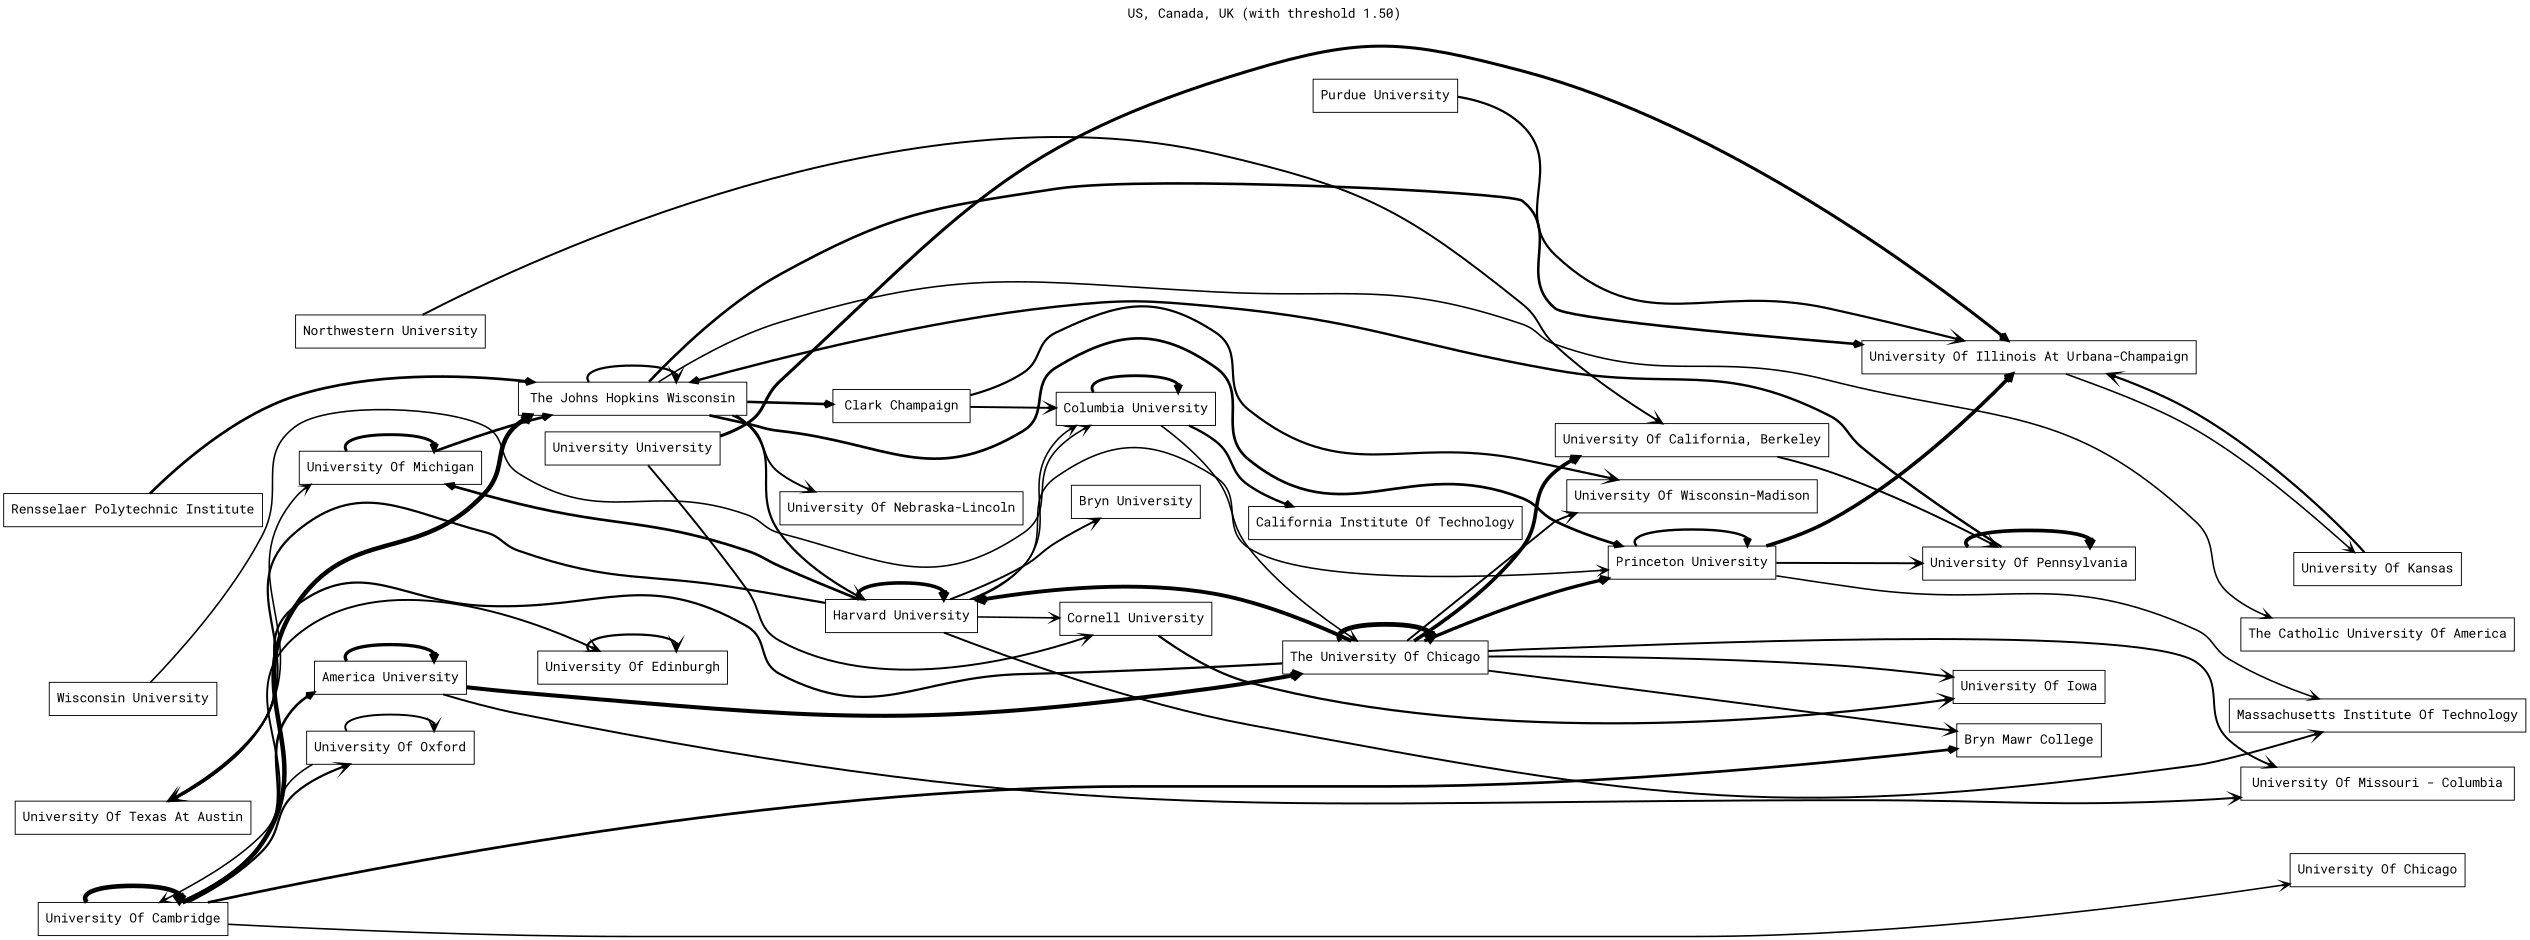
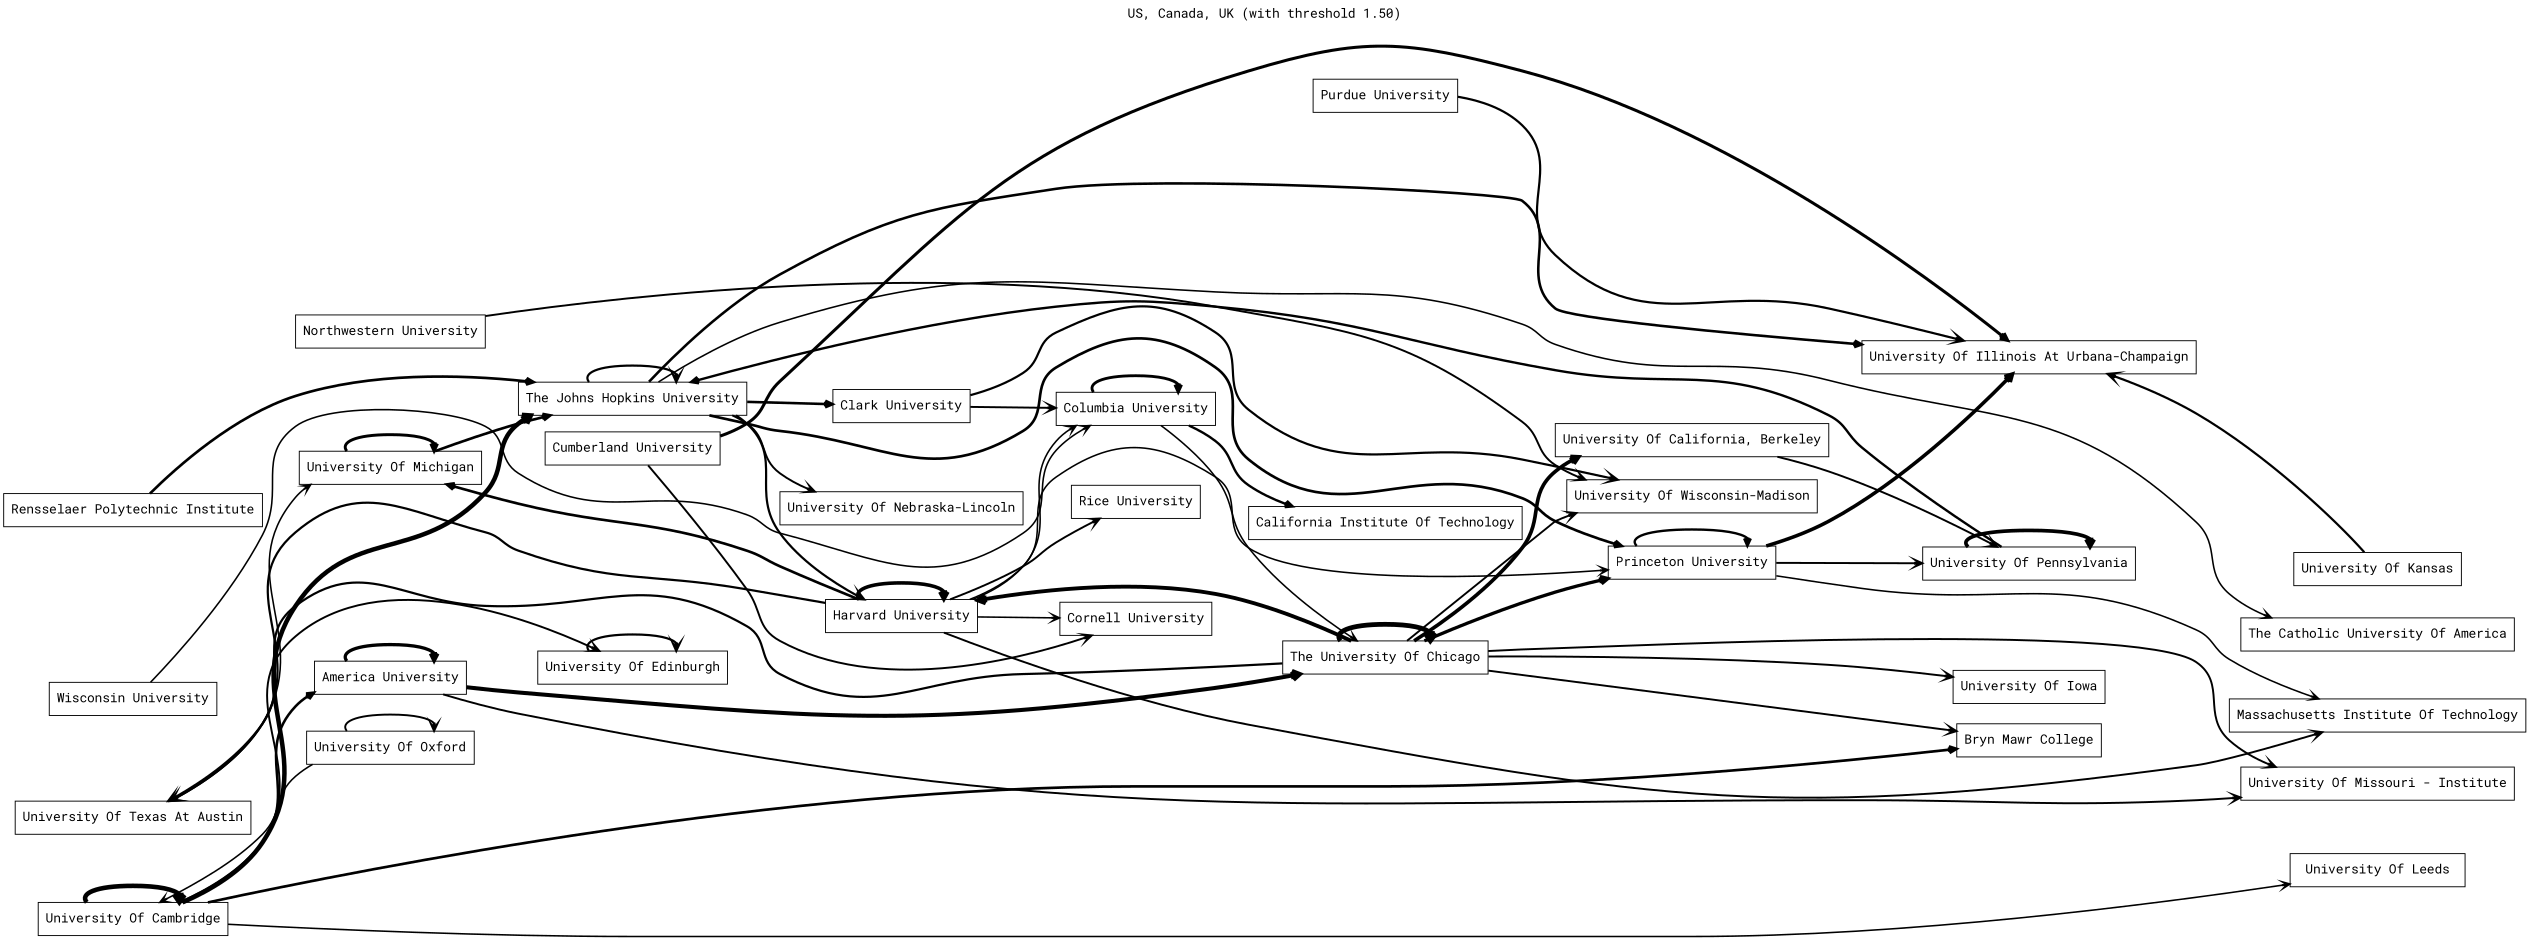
(1033, 139) -> (1085, 290)
(633, 399) -> (633, 399)
(901, 406) -> (901, 406)
(2218, 443) -> none
(633, 448) -> (633, 448)
(1136, 502) -> (1136, 502)
(1545, 722) -> none
(2378, 784) -> (2378, 784)
(271, 839) -> none
(2378, 870) -> (2378, 870)
